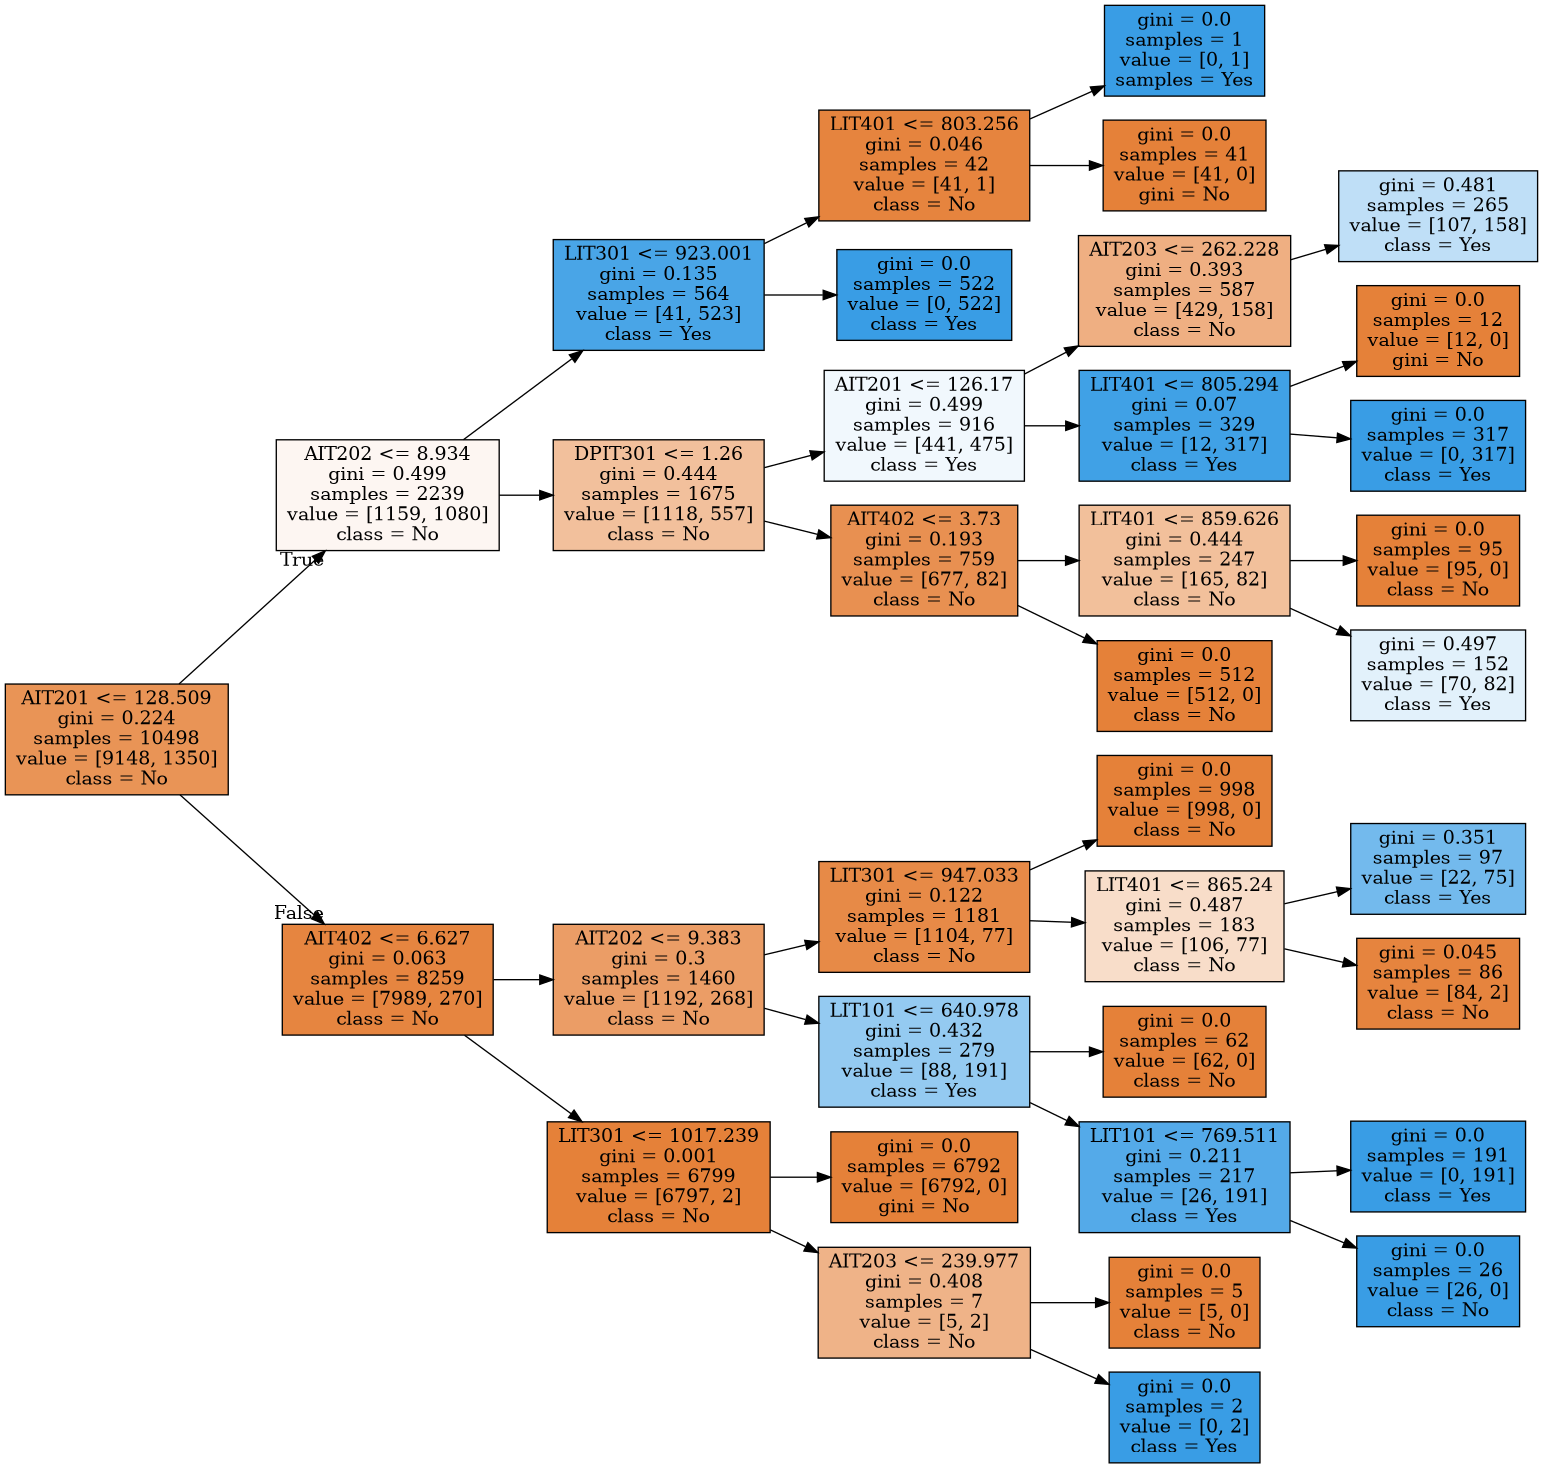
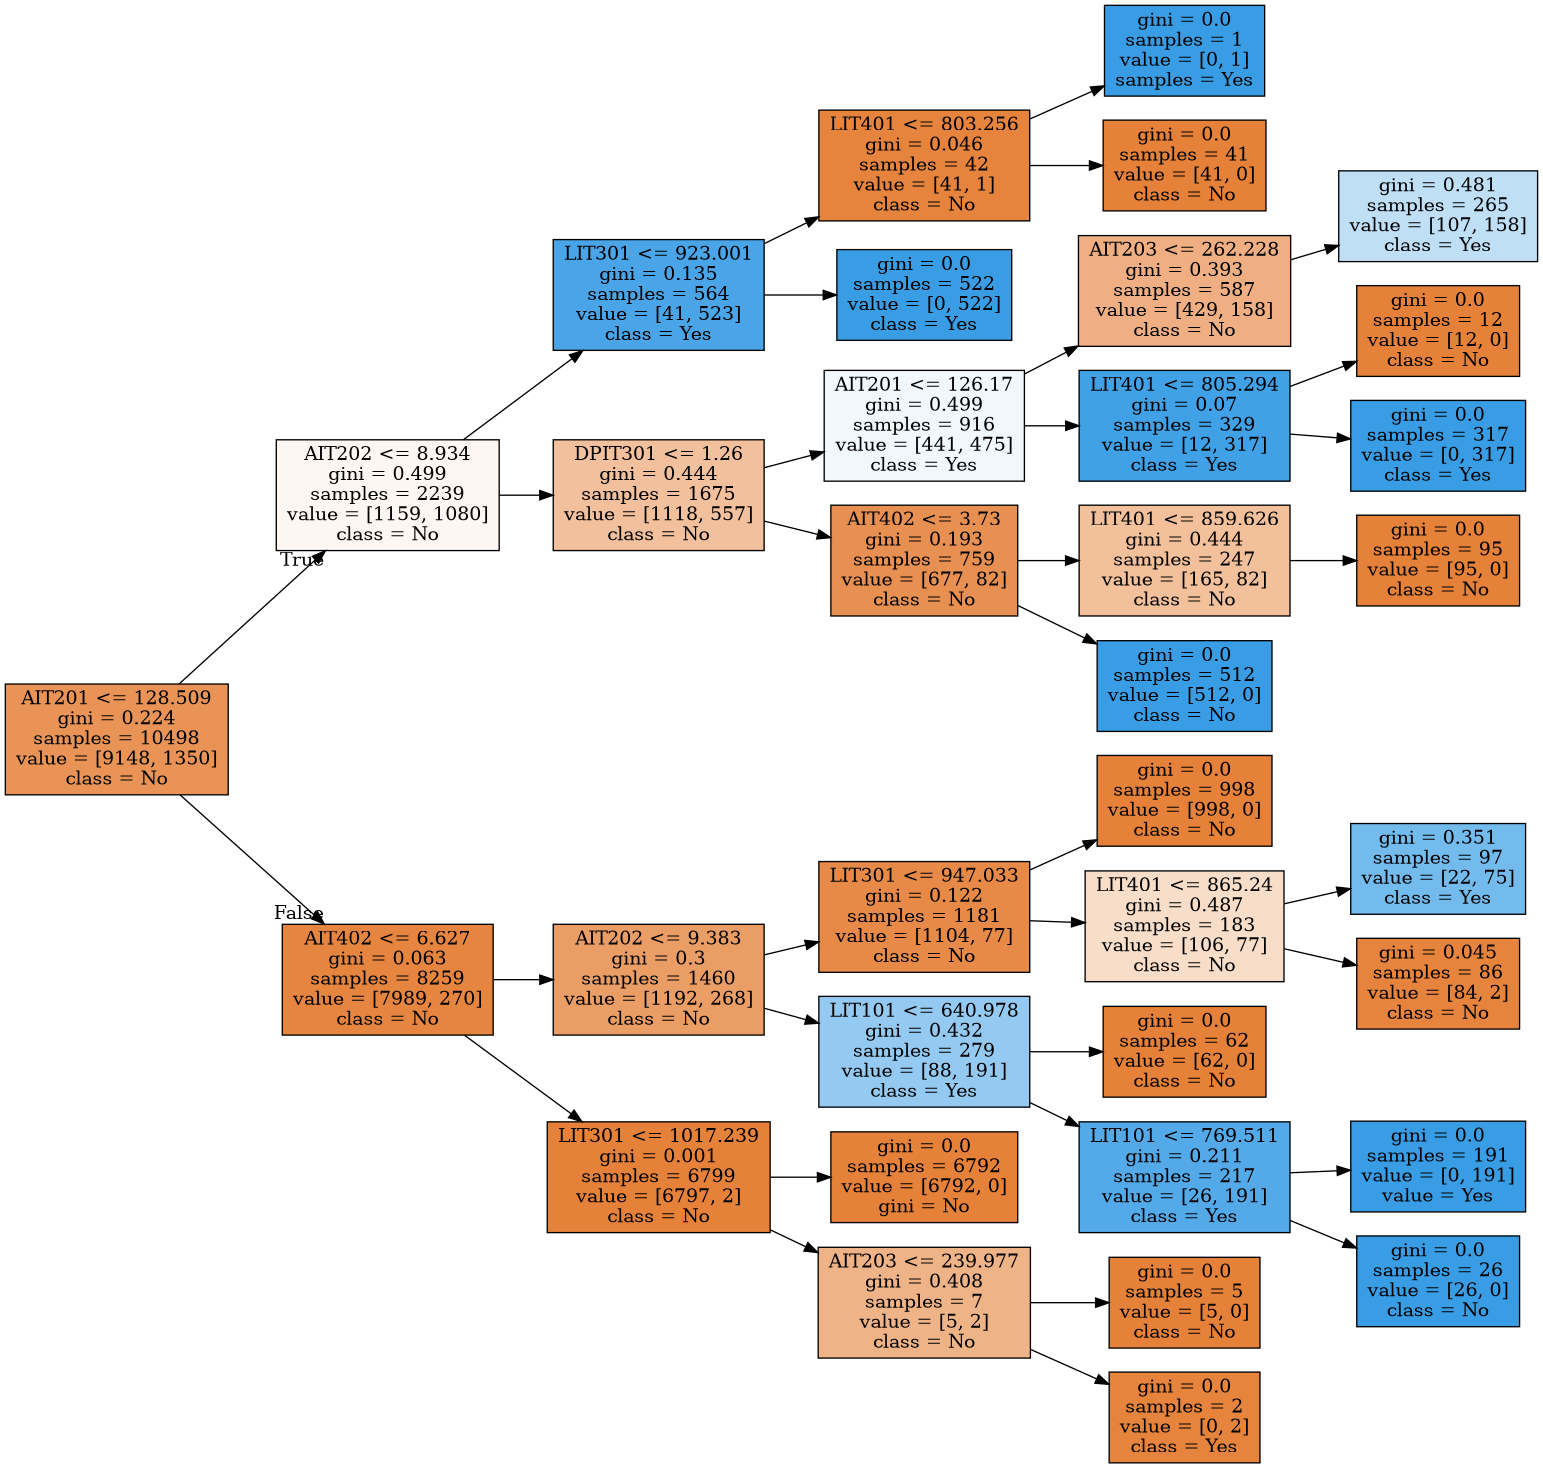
(1185, 166) -> (1185, 166)
(1438, 331) -> (1438, 331)
(1438, 675) -> none
(1185, 686) -> (1185, 686)
(1438, 1167) -> (1438, 1167)
(1185, 1417) -> (1185, 1417)
